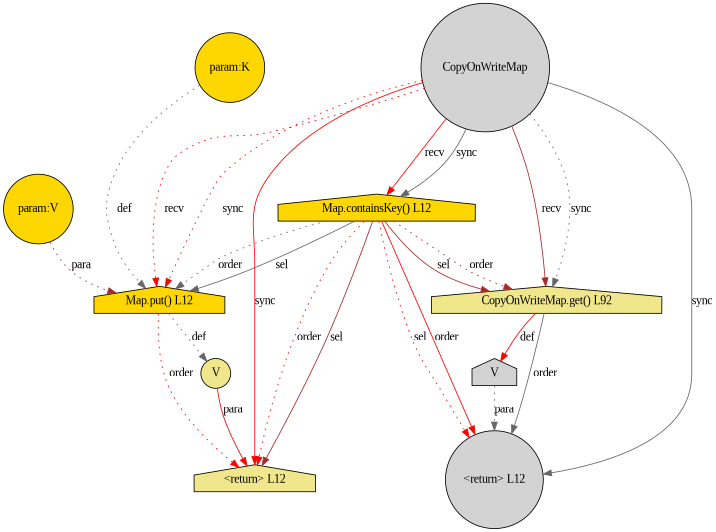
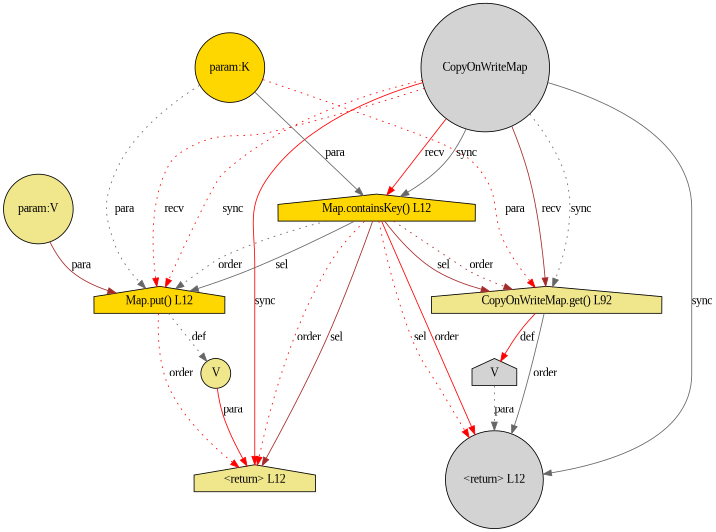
none -> (424, 137)
none -> (309, 143)
(38, 209) -> (38, 209)
(125, 209) -> (125, 209)
(74, 273) -> (74, 273)
